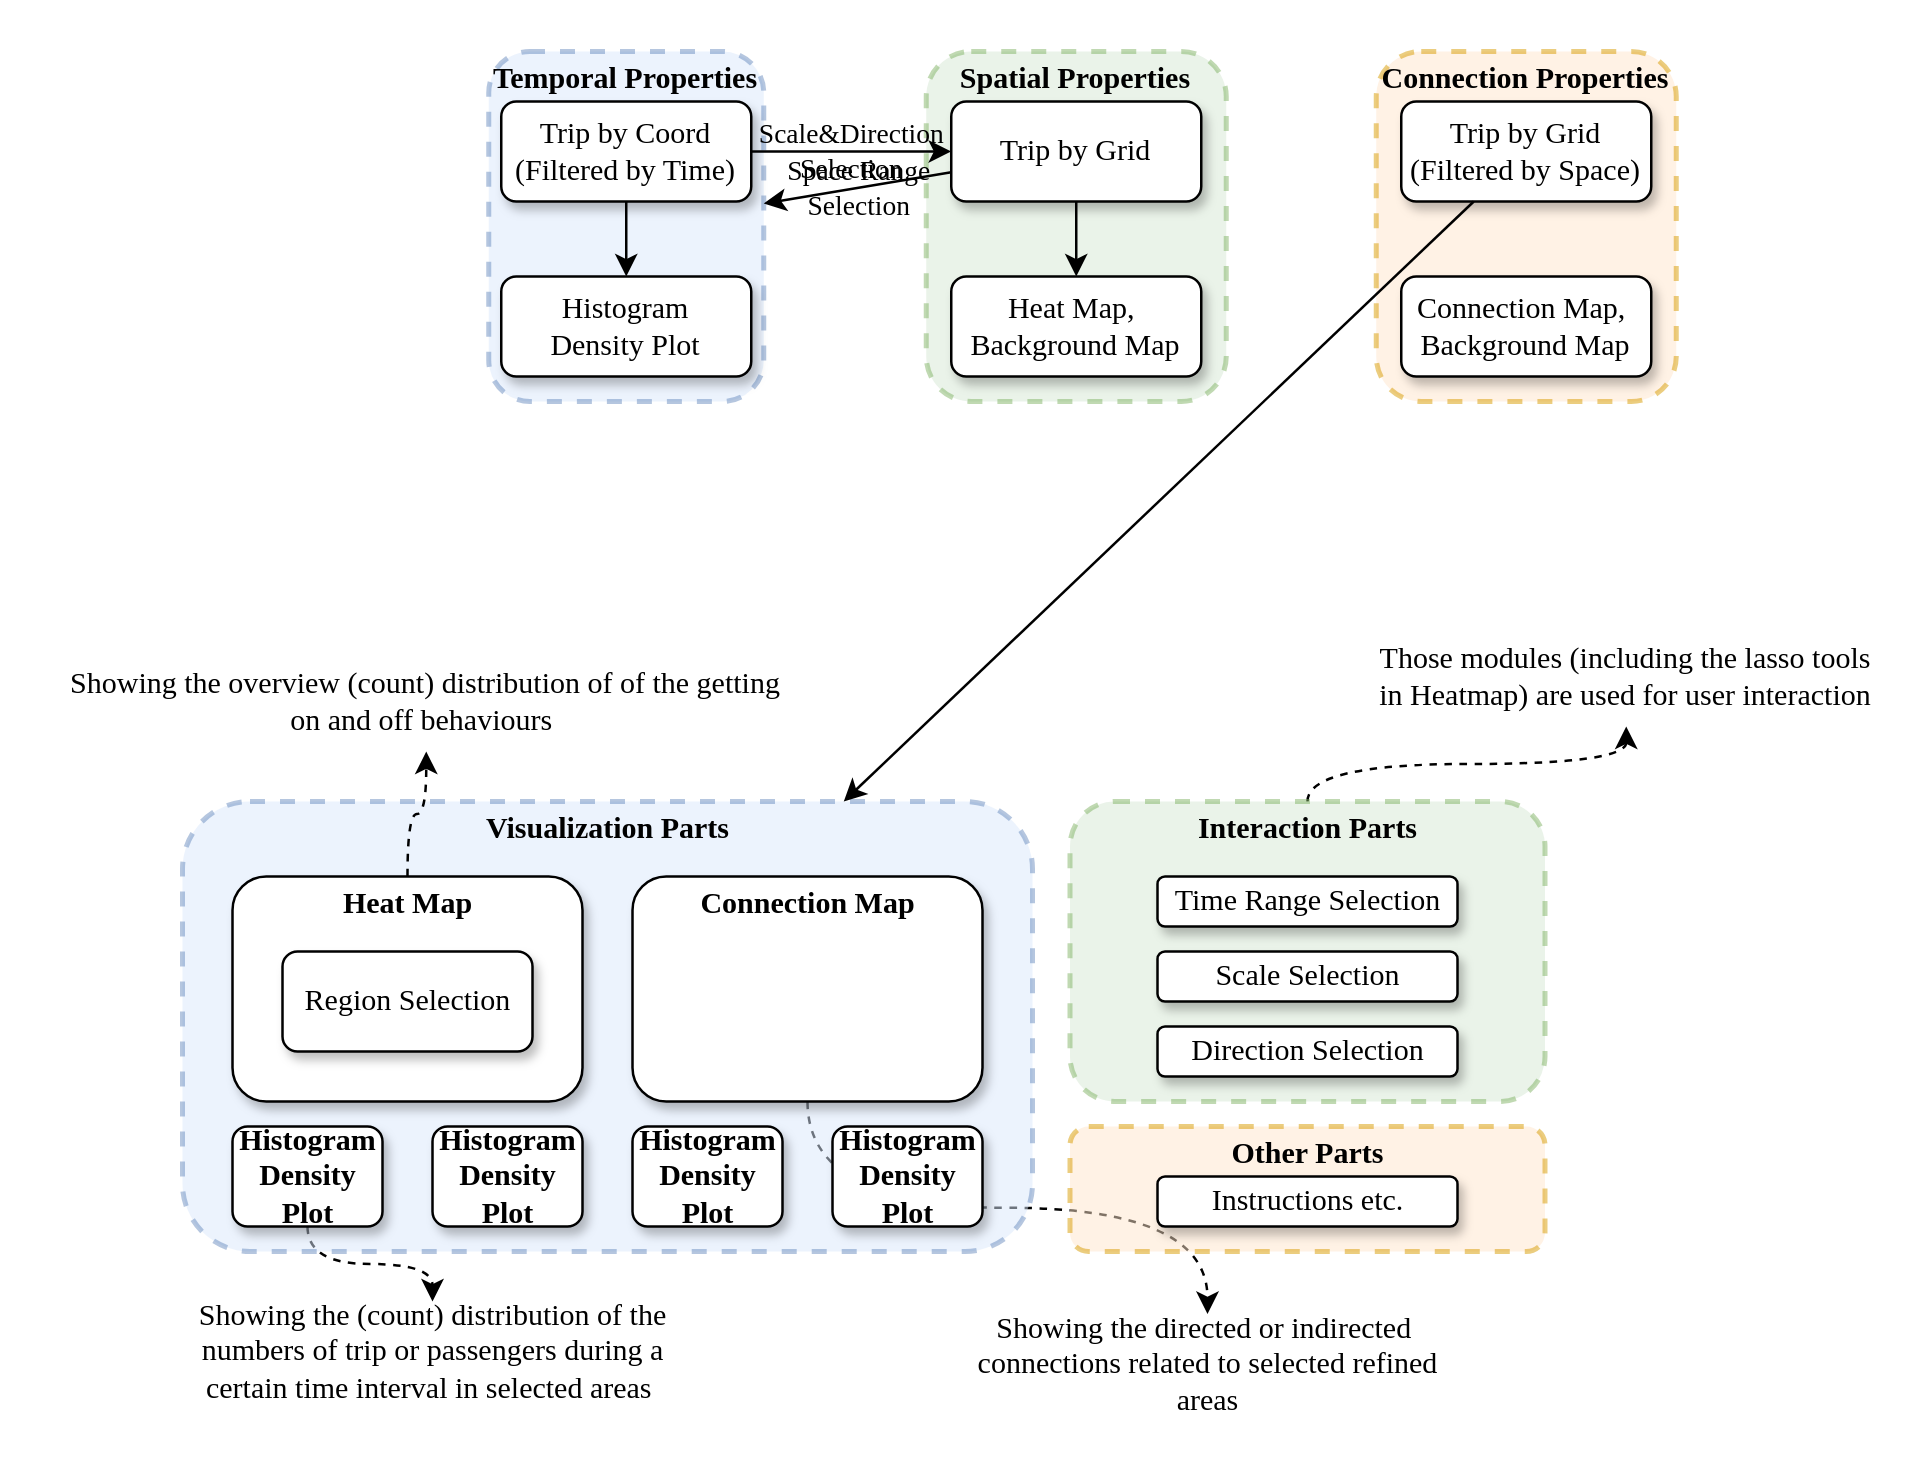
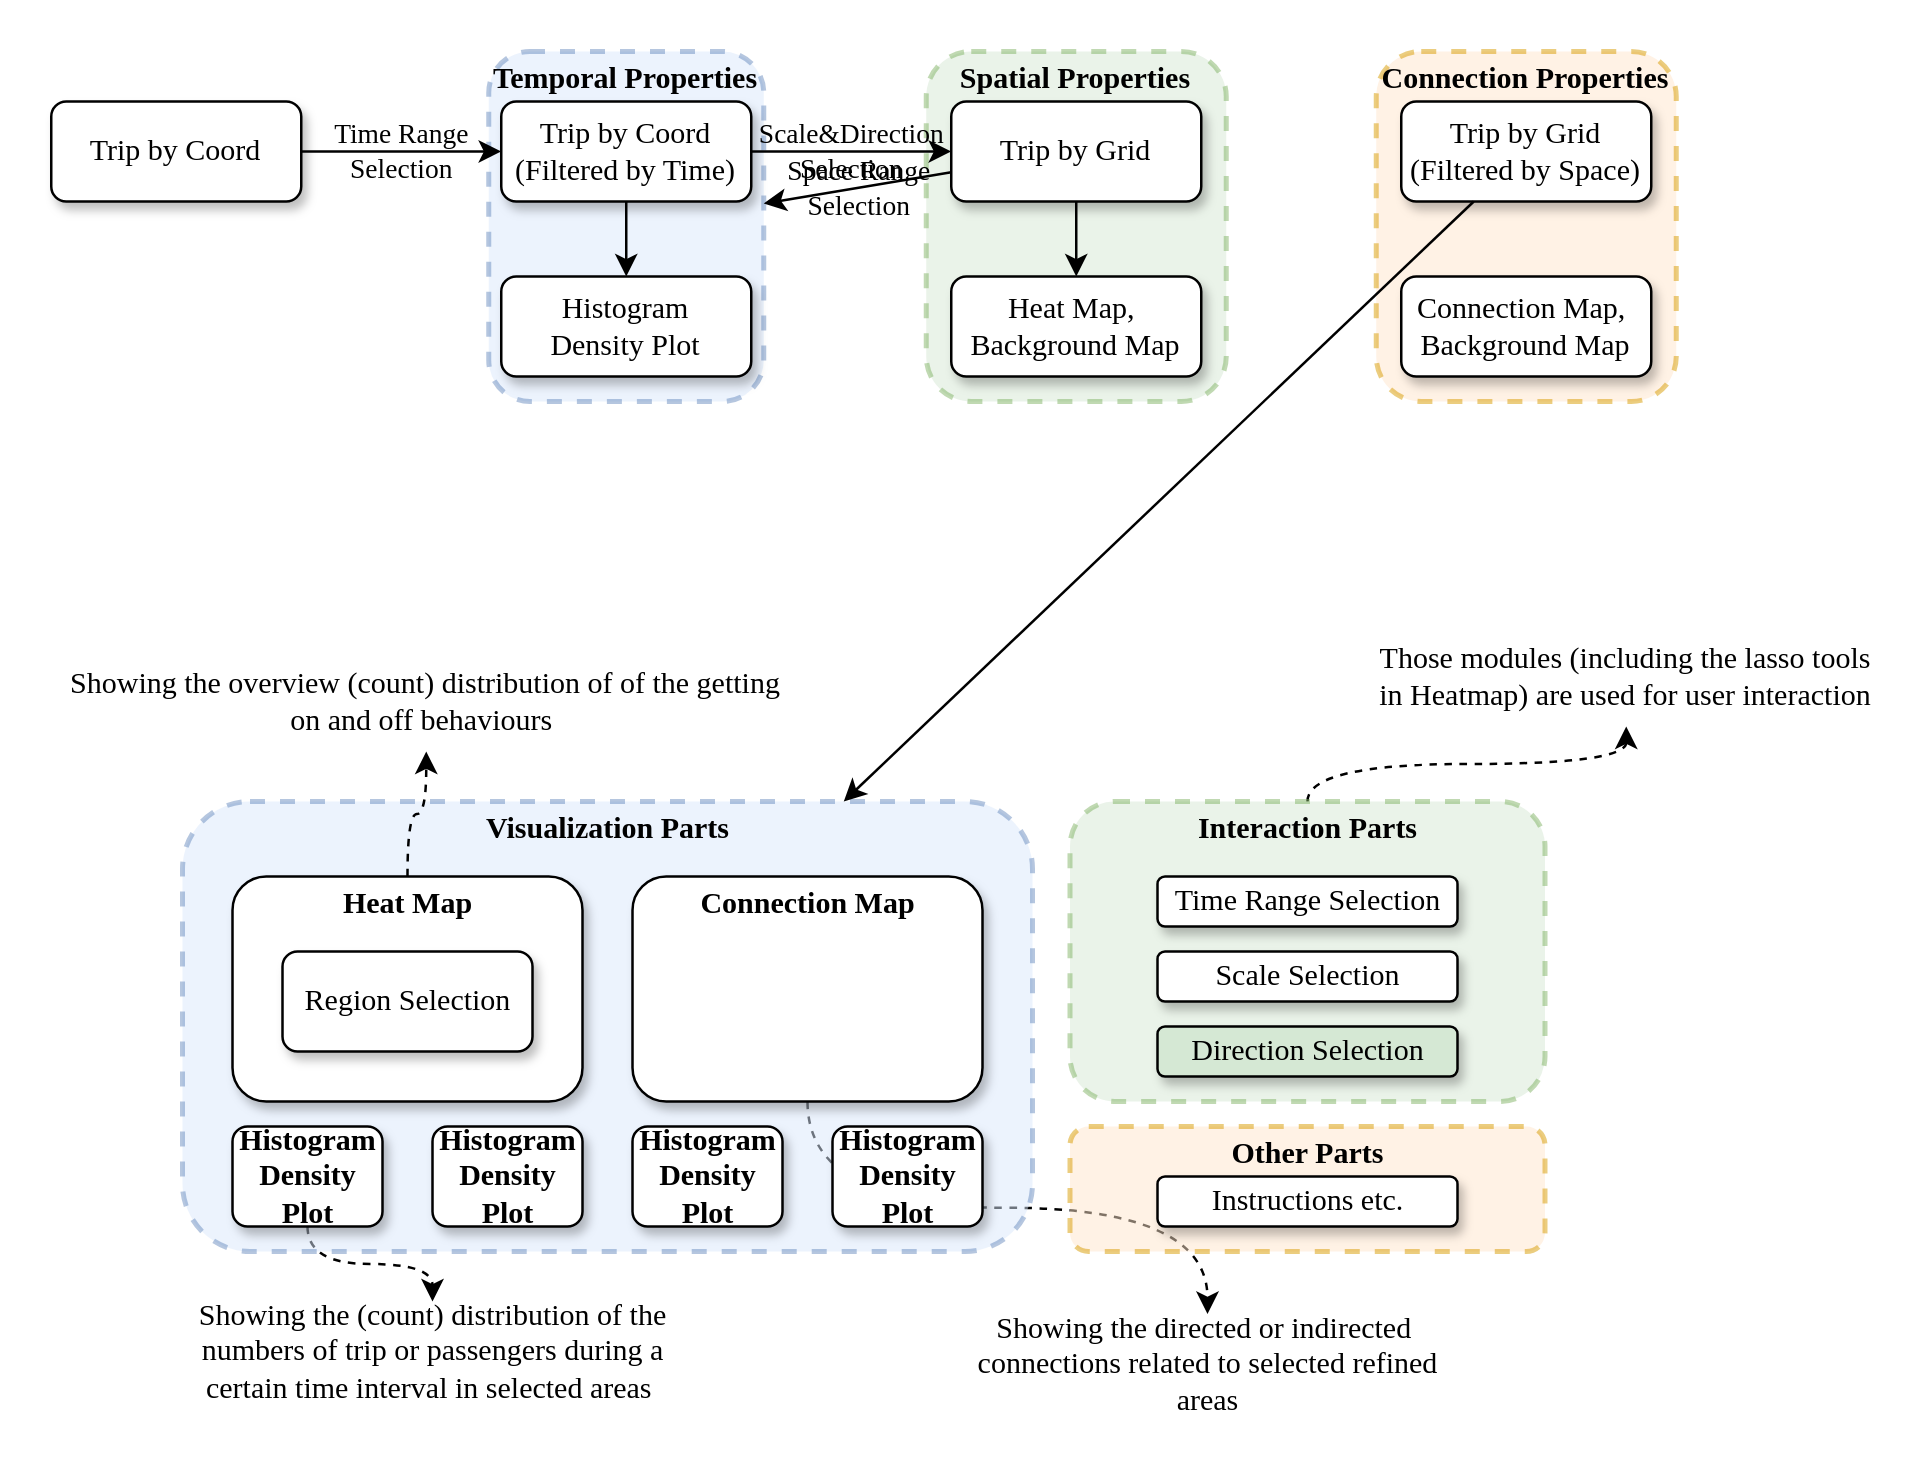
none -> (176, 151)
none -> (393, 151)
(1308, 1051) -> (1308, 1051)
